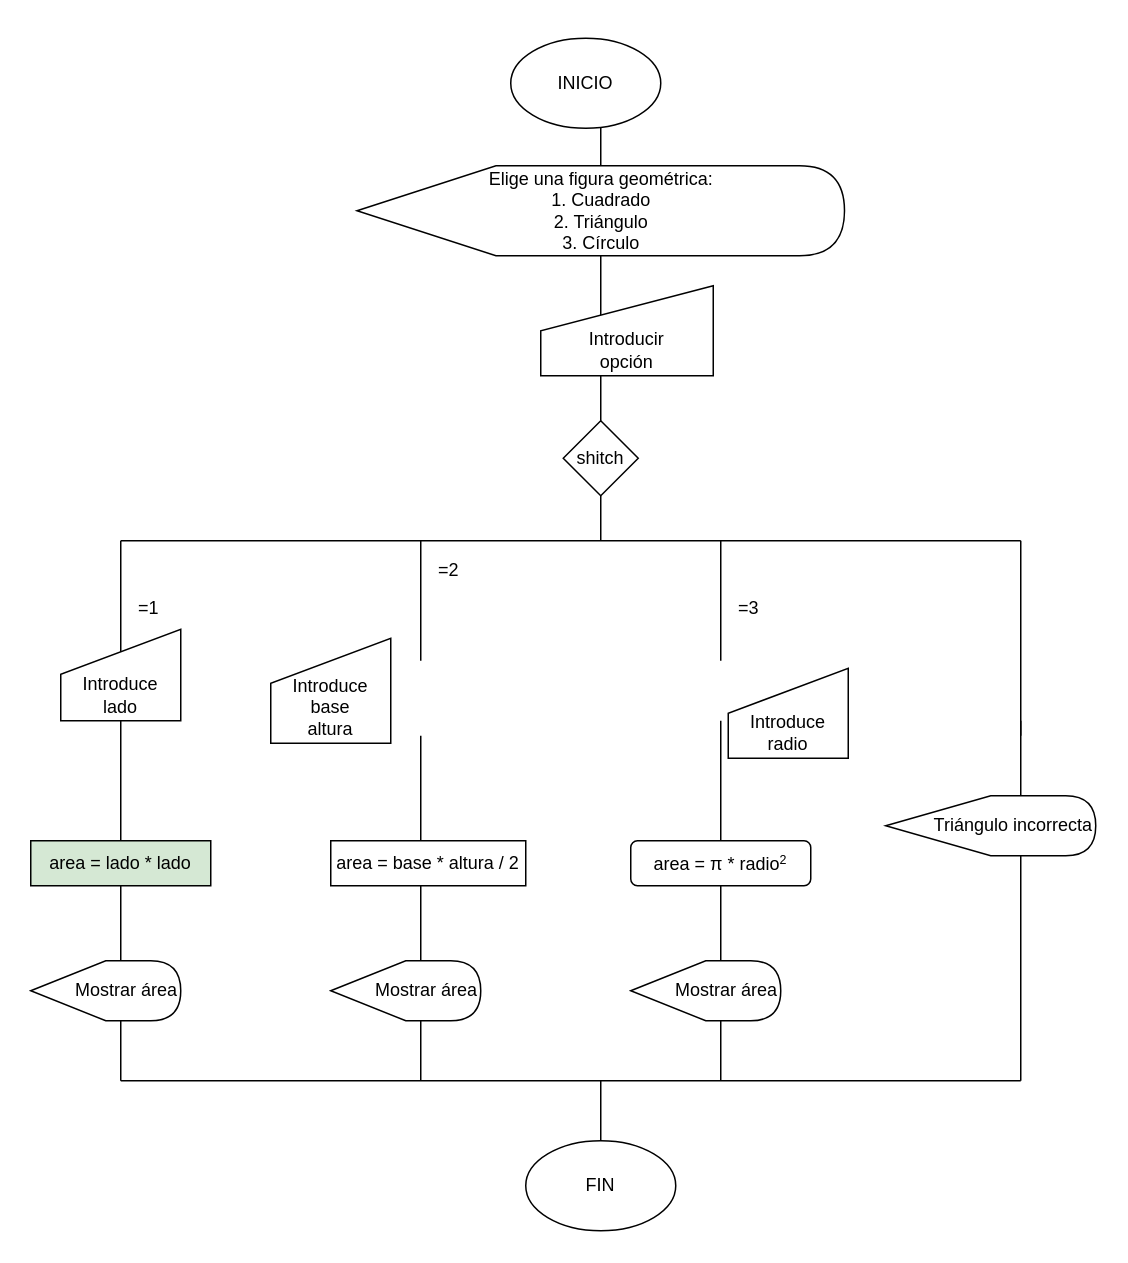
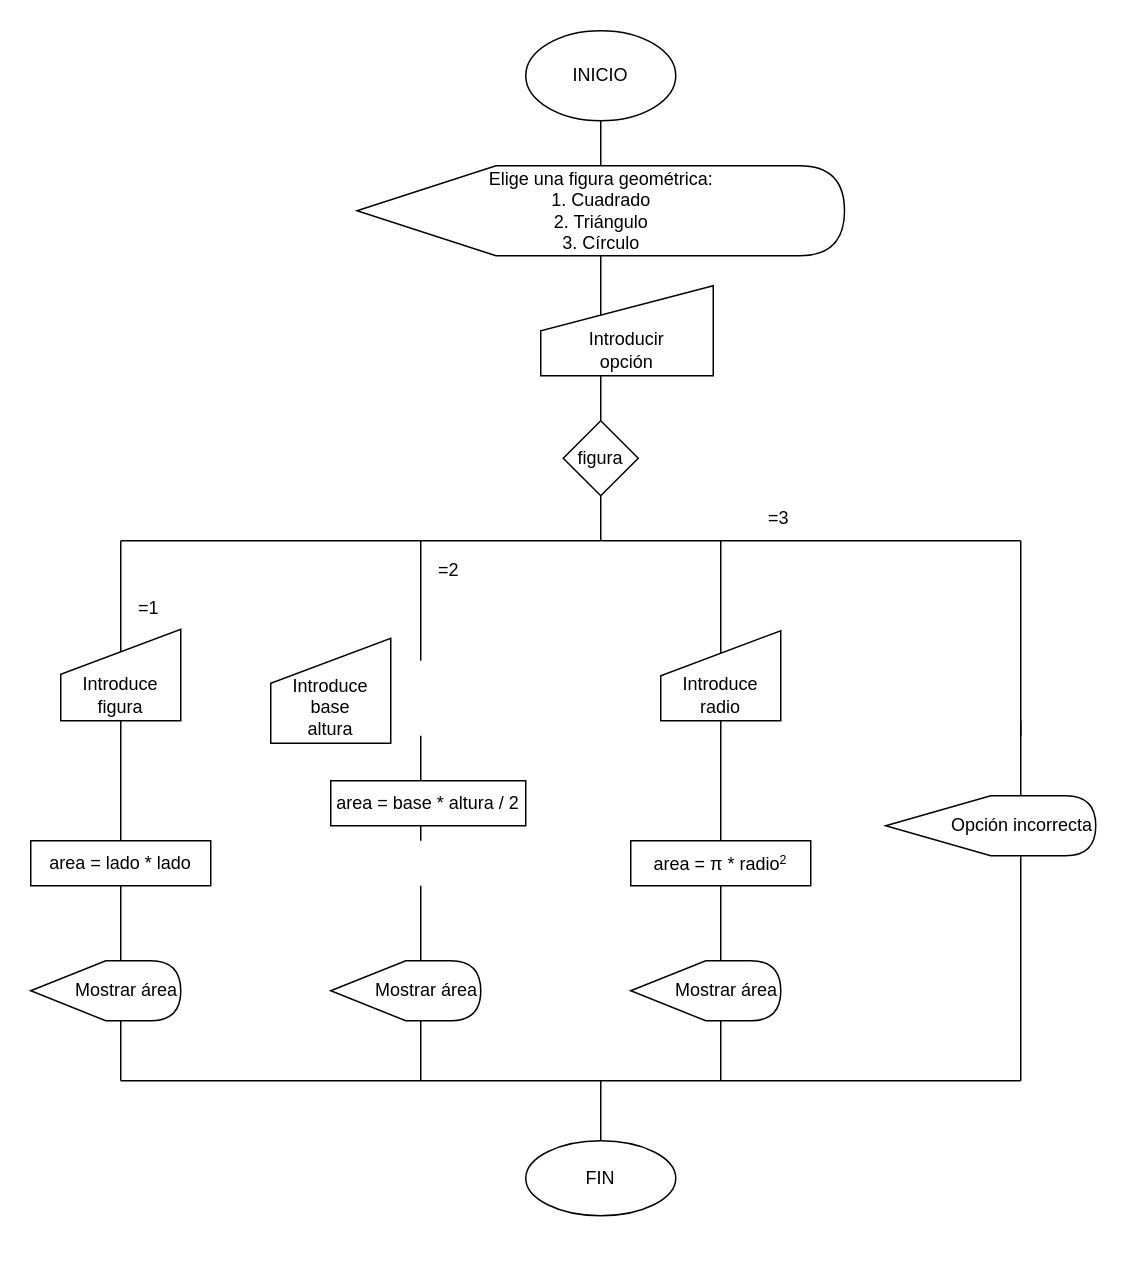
(586, 83) -> (601, 76)
(601, 458) -> (601, 458)
(781, 608) -> (811, 518)
(121, 695) -> (121, 695)
(788, 713) -> (721, 676)
(1001, 826) -> (1014, 826)
(121, 863) -> (121, 863)
(428, 863) -> (428, 803)
(721, 863) -> (721, 863)
(601, 1186) -> (601, 1178)
